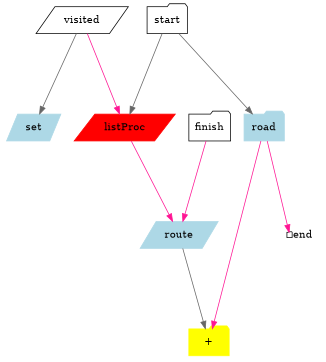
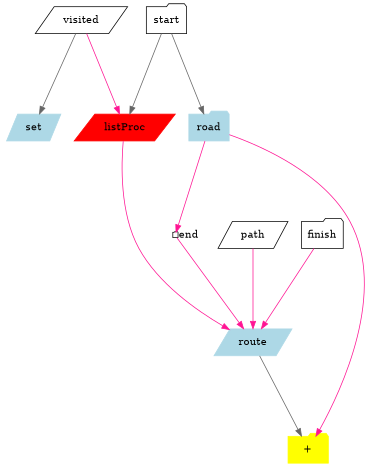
none -> (253, 235)
none -> (208, 280)
